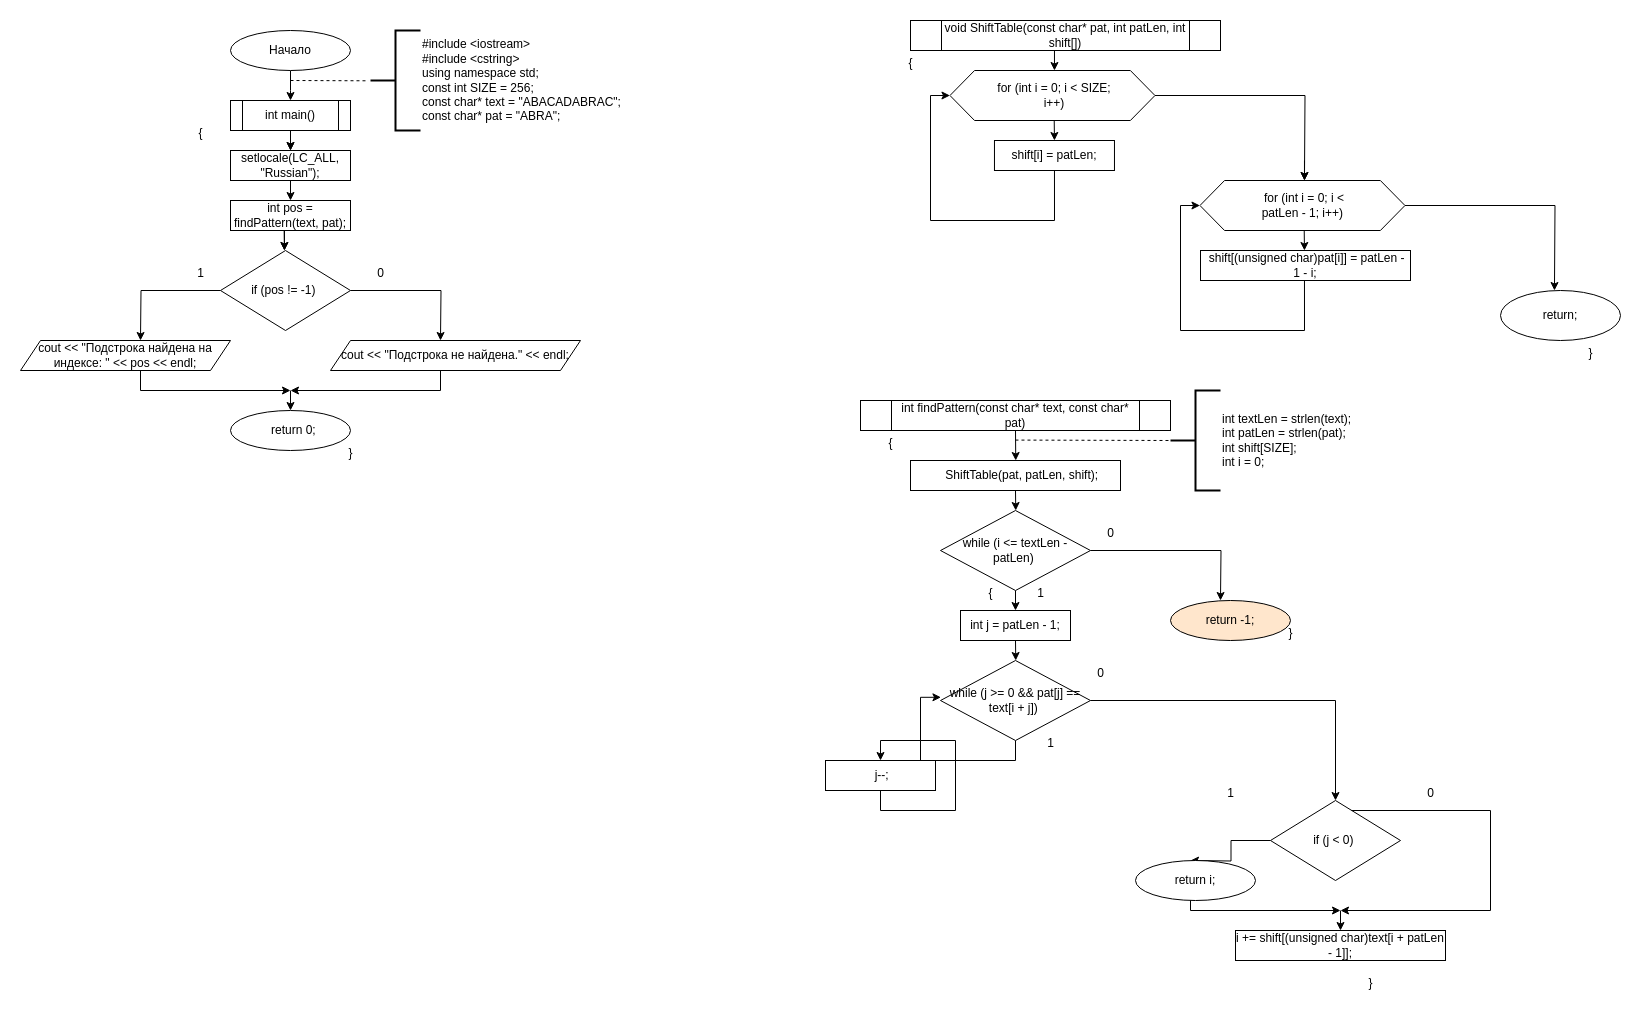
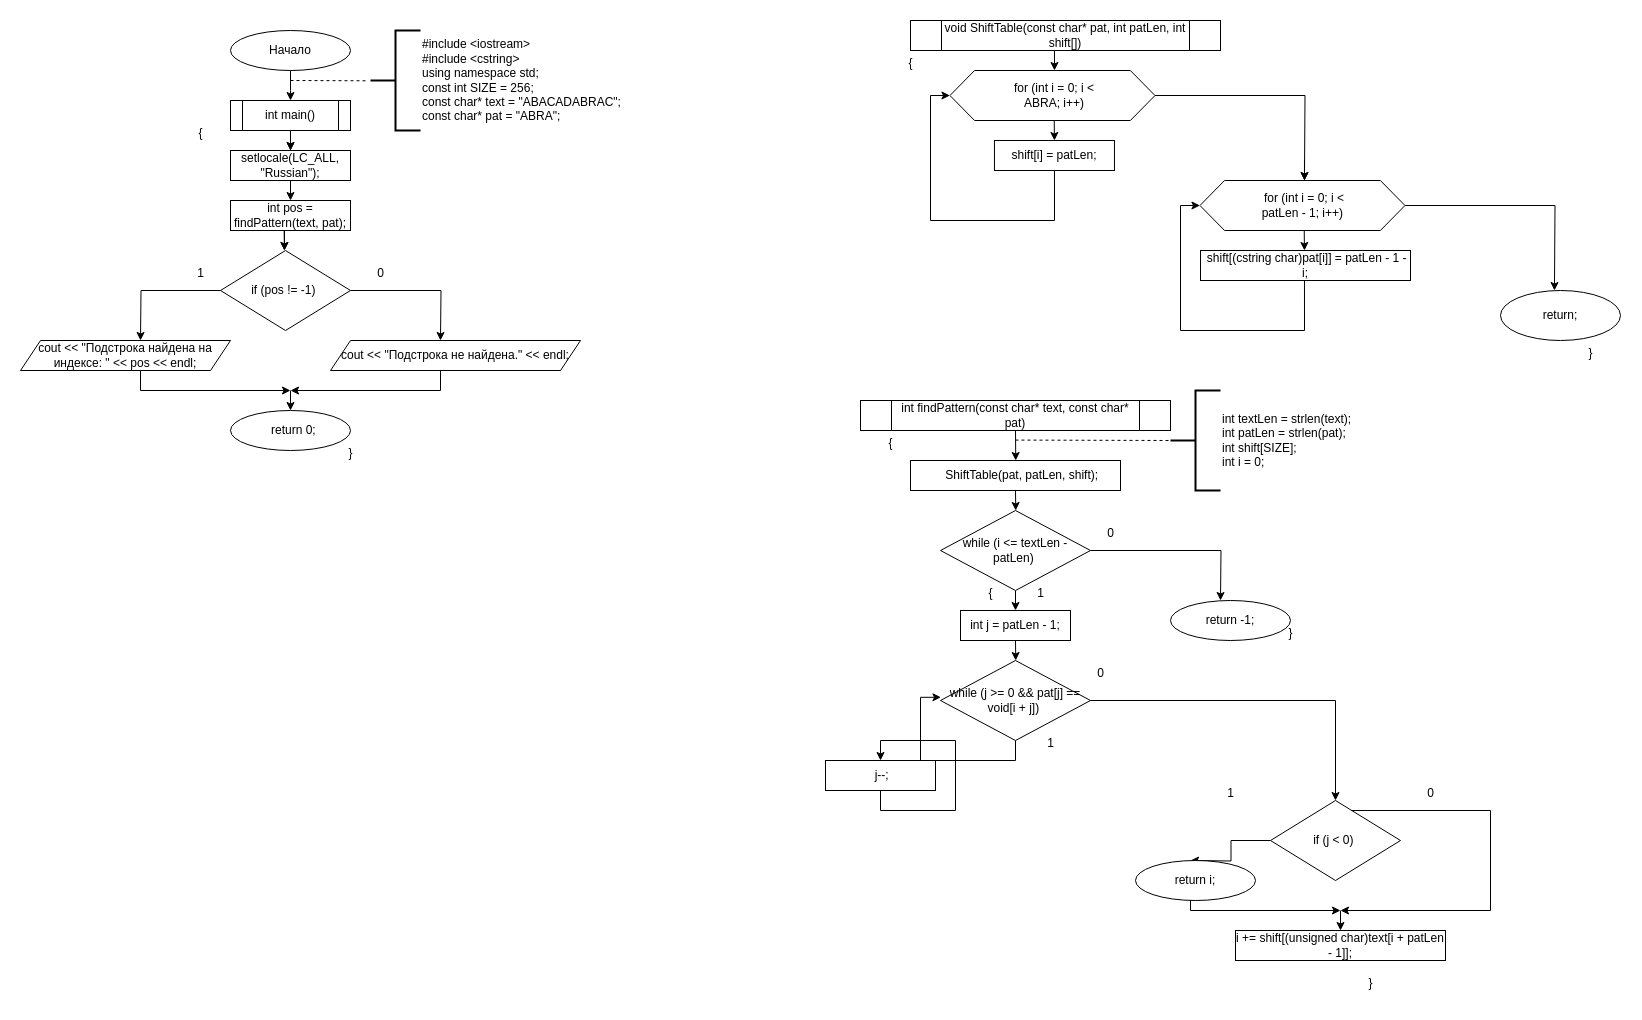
(1055, 96) -> (1055, 96)
(1306, 266) -> (1306, 266)
(1231, 621) -> (1231, 621)
(1016, 701) -> (1016, 701)
